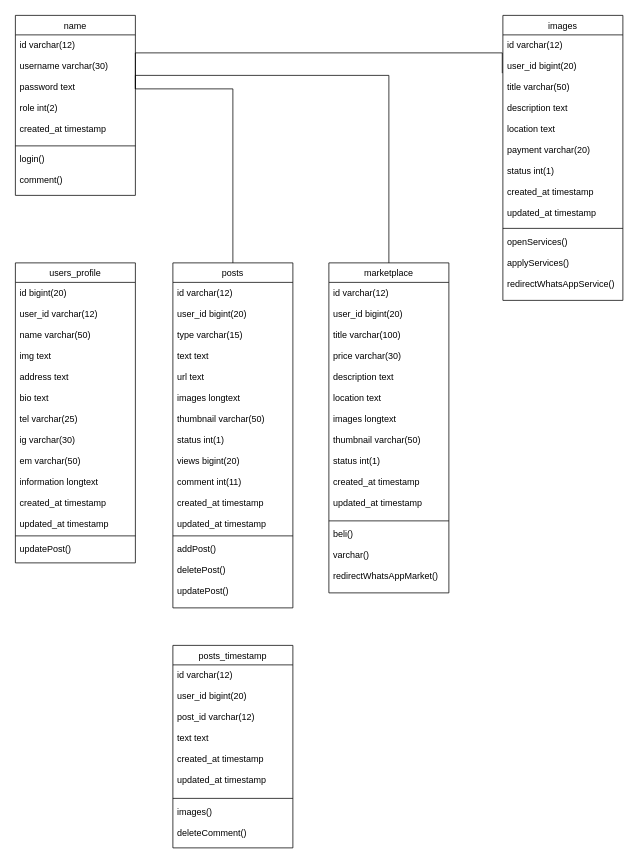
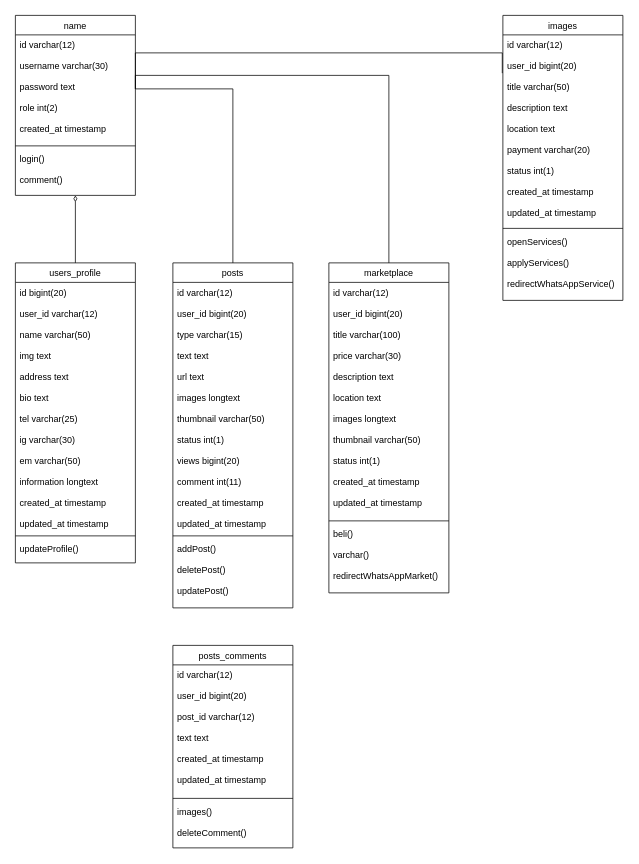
none -> (75, 233)
(50, 549) -> (55, 549)
(233, 656) -> (233, 656)
